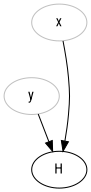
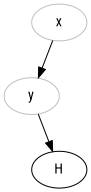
(69, 91) -> (47, 54)
